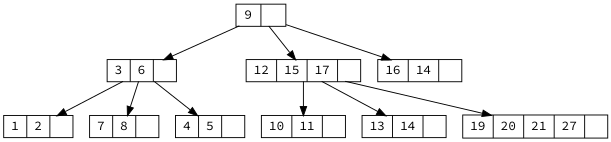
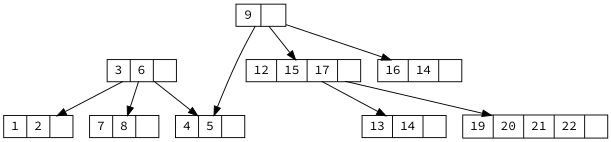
(206, 41) -> (235, 66)
(569, 126) -> (569, 126)
(303, 127) -> none
